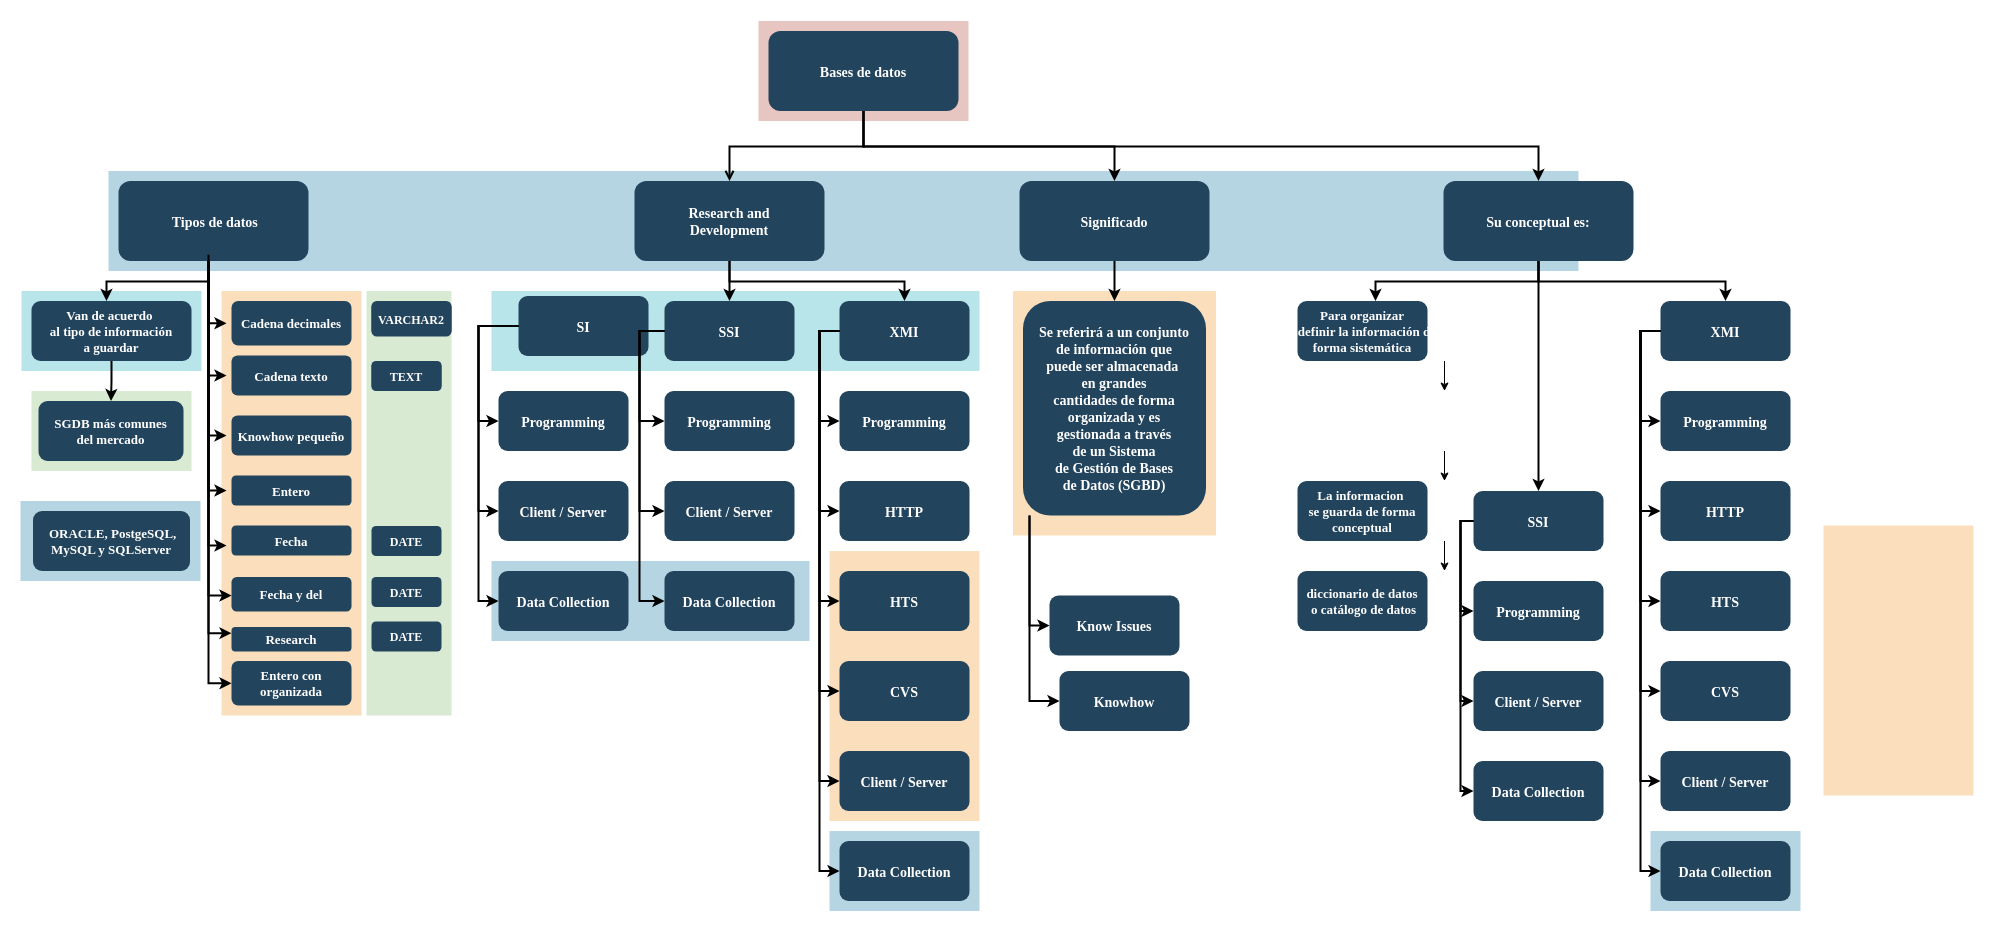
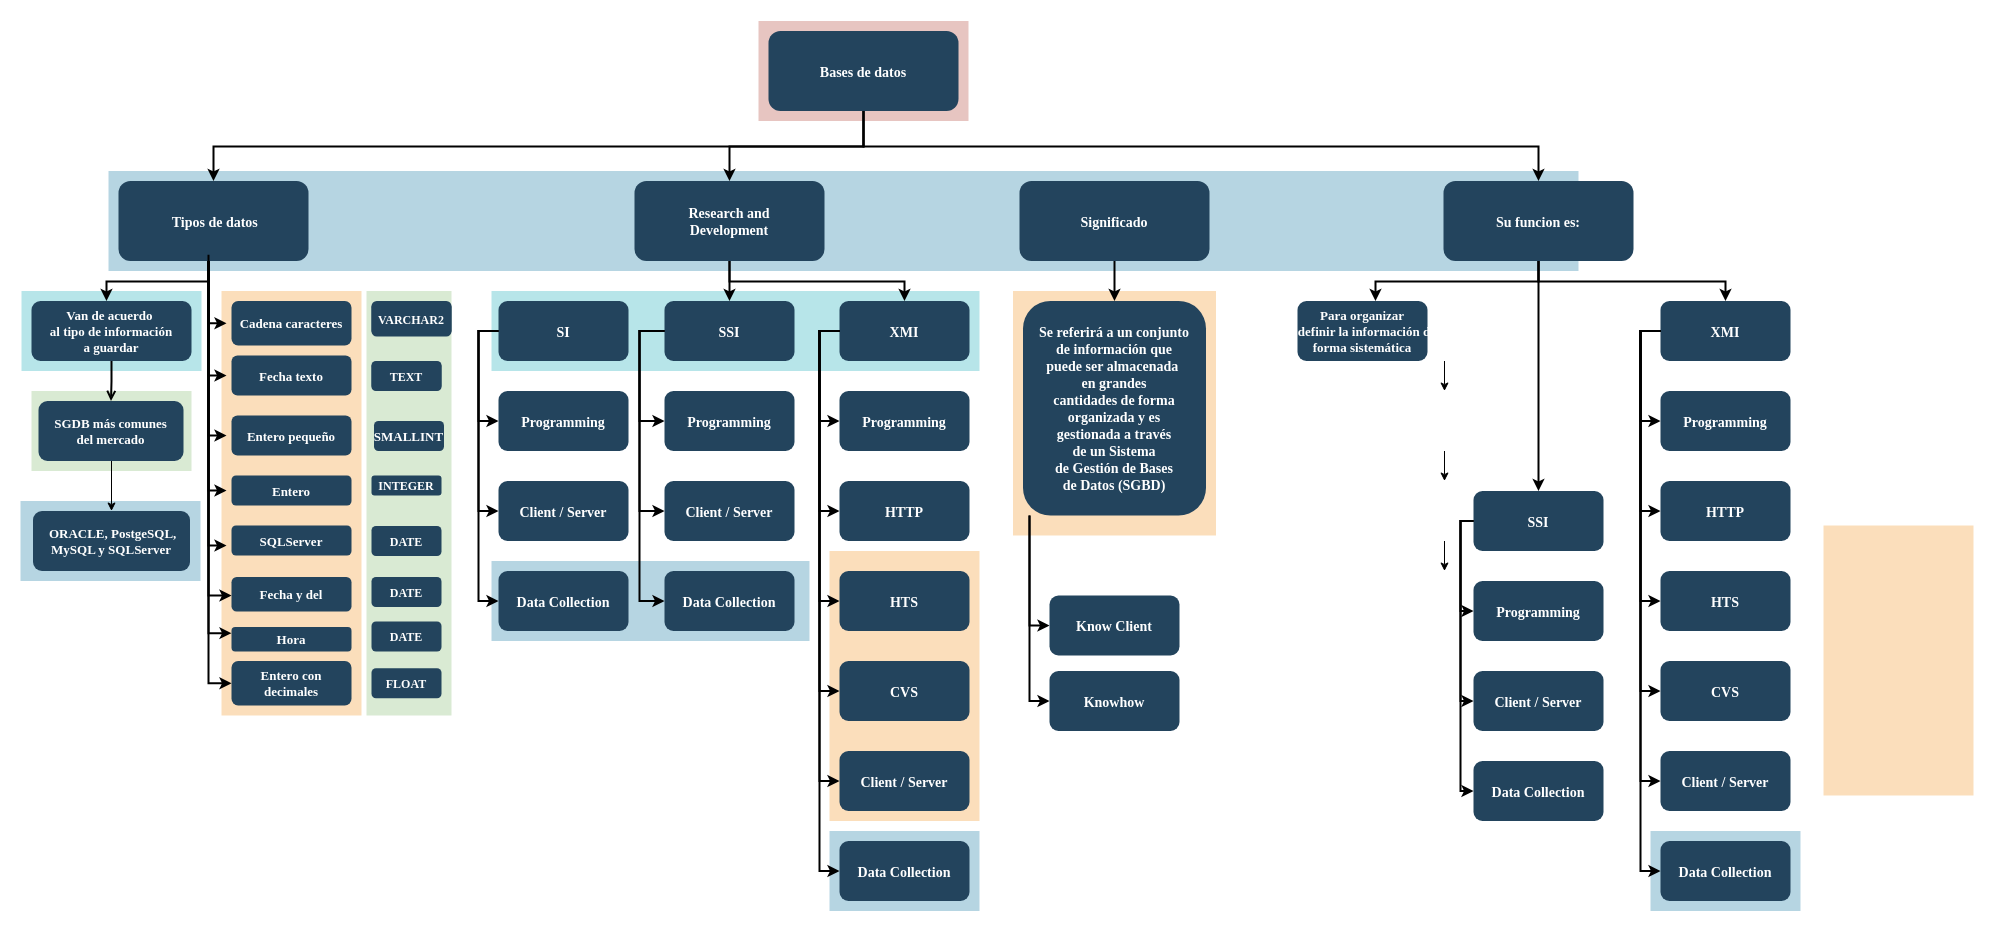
(1115, 160) -> (458, 147)
(730, 171) -> (730, 170)
(1538, 222) -> (1538, 222)
(291, 324) -> (291, 324)
(584, 326) -> (564, 331)
(291, 376) -> (291, 376)
(111, 391) -> (111, 392)
(291, 436) -> (291, 436)
none -> (409, 436)
none -> (112, 482)
none -> (407, 486)
(1363, 511) -> none
(291, 541) -> (291, 541)
(1363, 601) -> none
(1114, 626) -> (1114, 626)
(291, 640) -> (291, 640)
(291, 676) -> (291, 676)
none -> (407, 683)
(1125, 701) -> (1115, 701)
